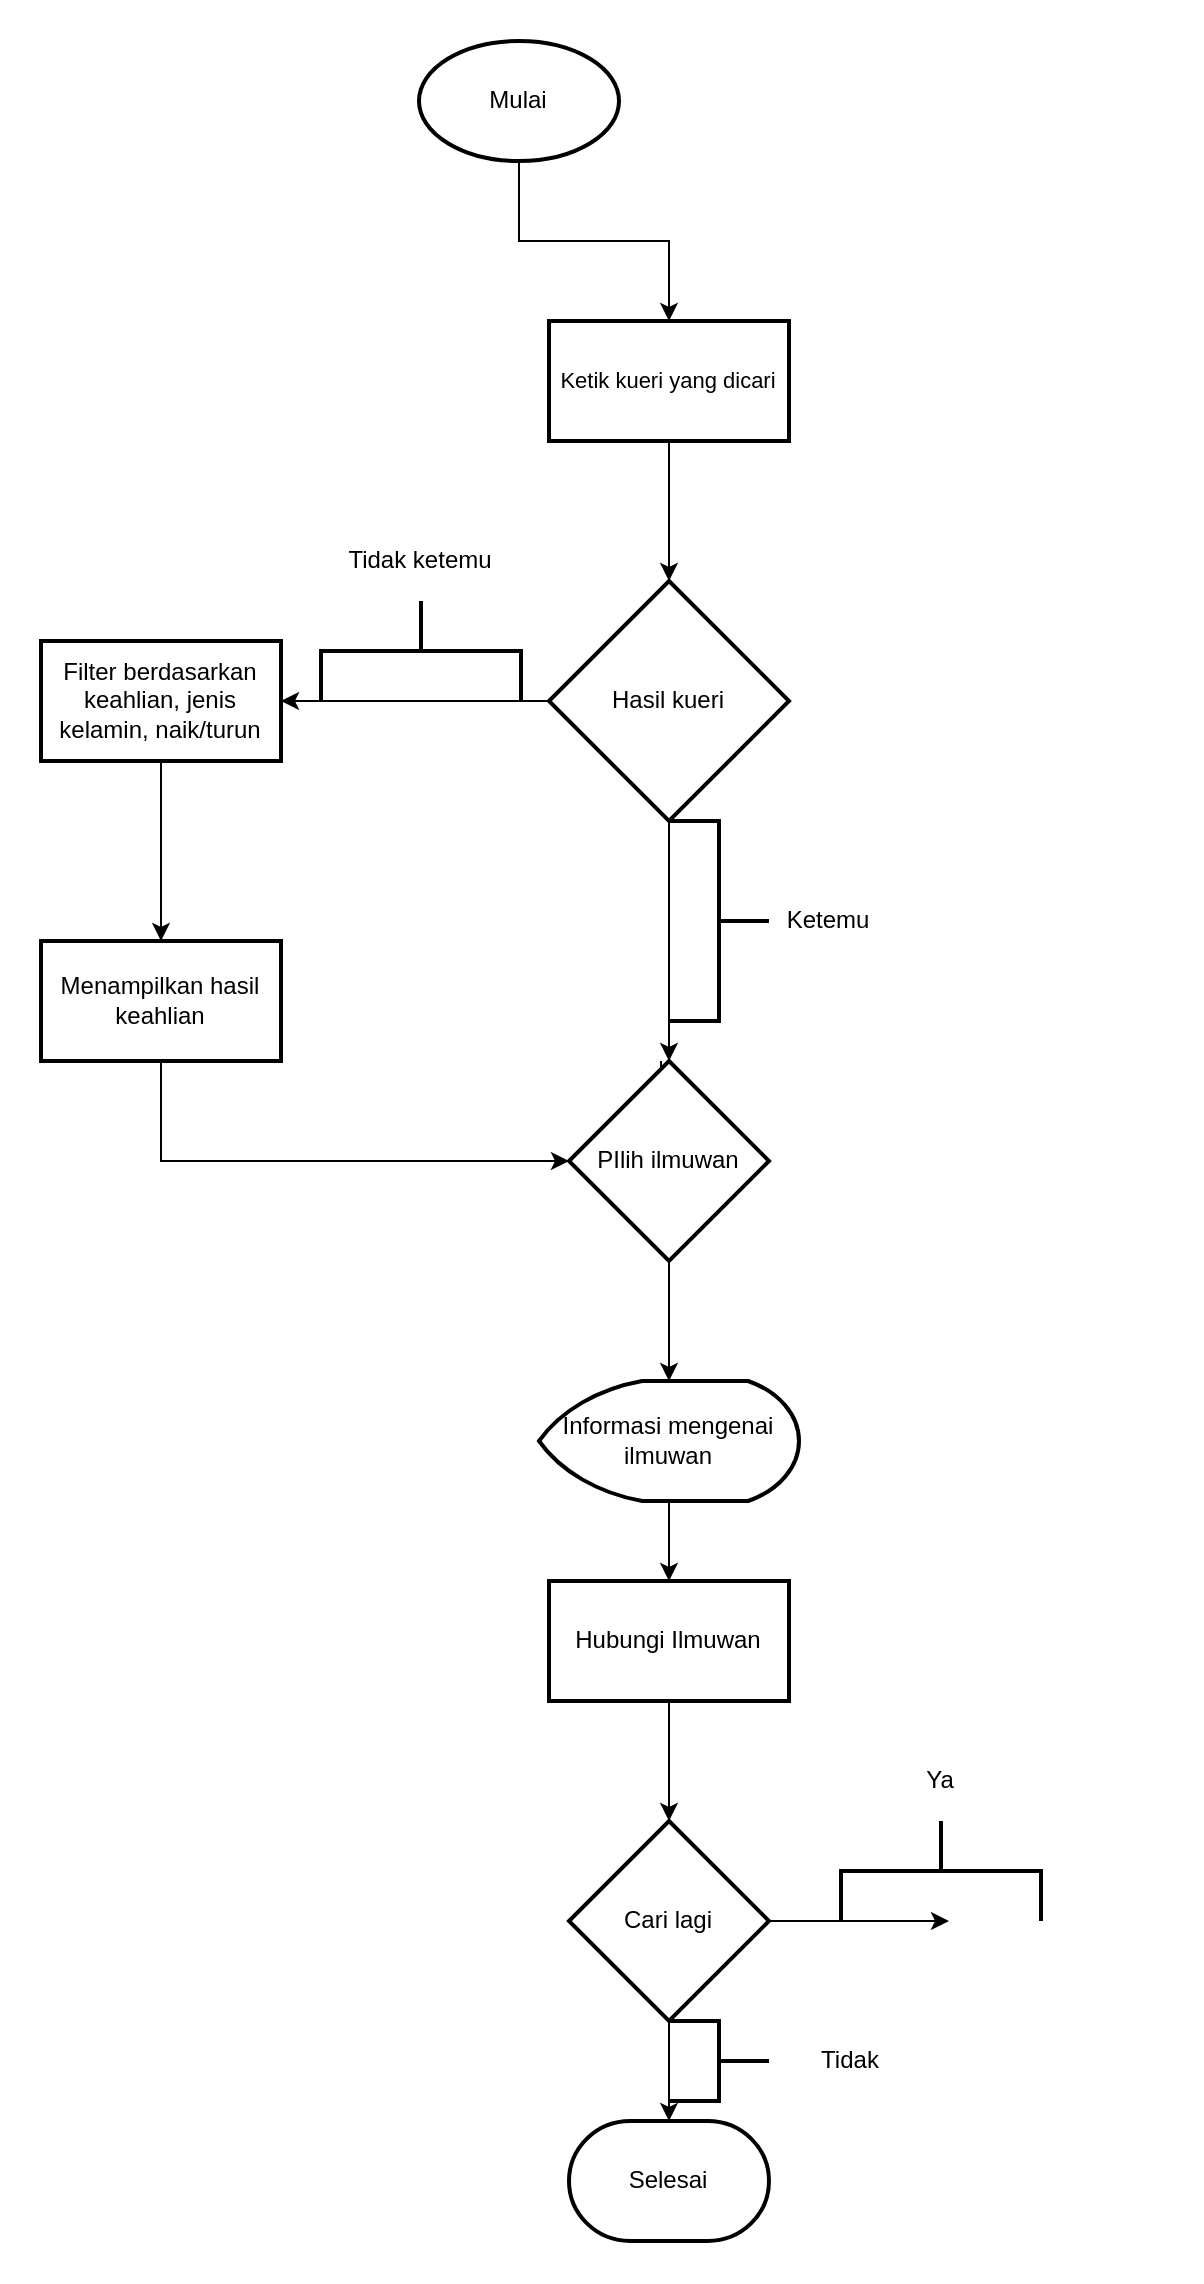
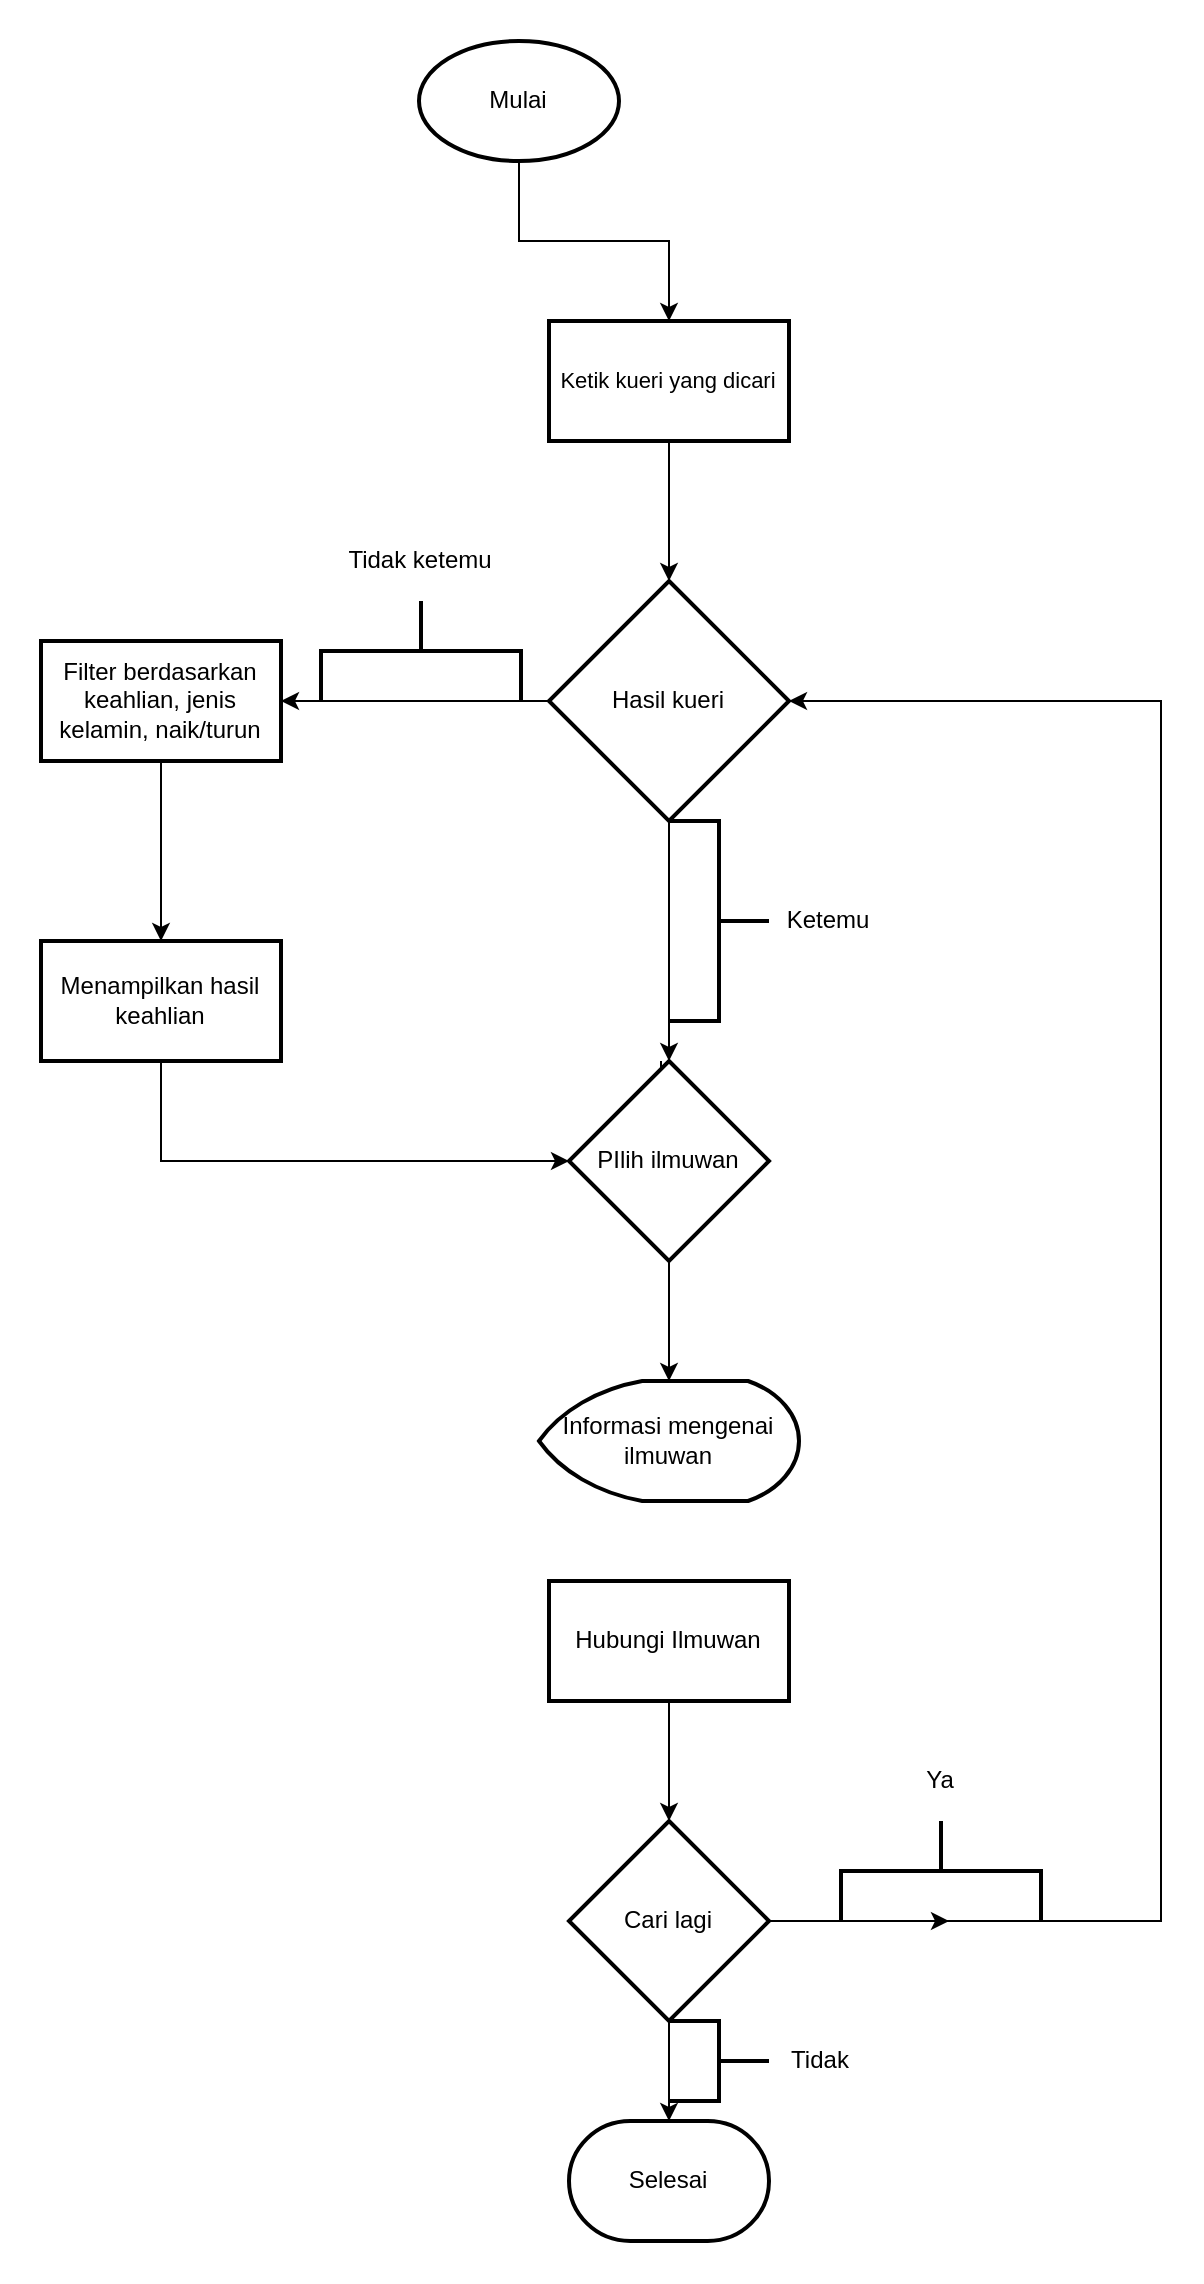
none -> (1161, 1239)
(669, 1534) -> none
(851, 2061) -> (821, 2061)
